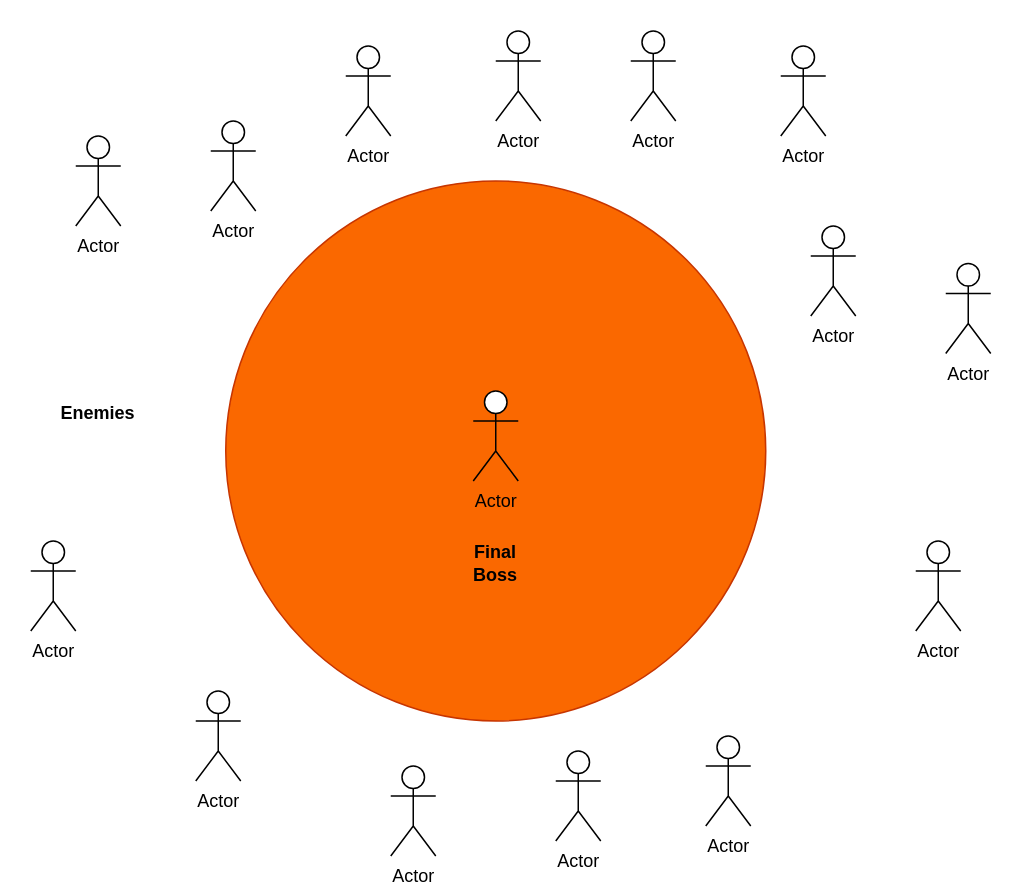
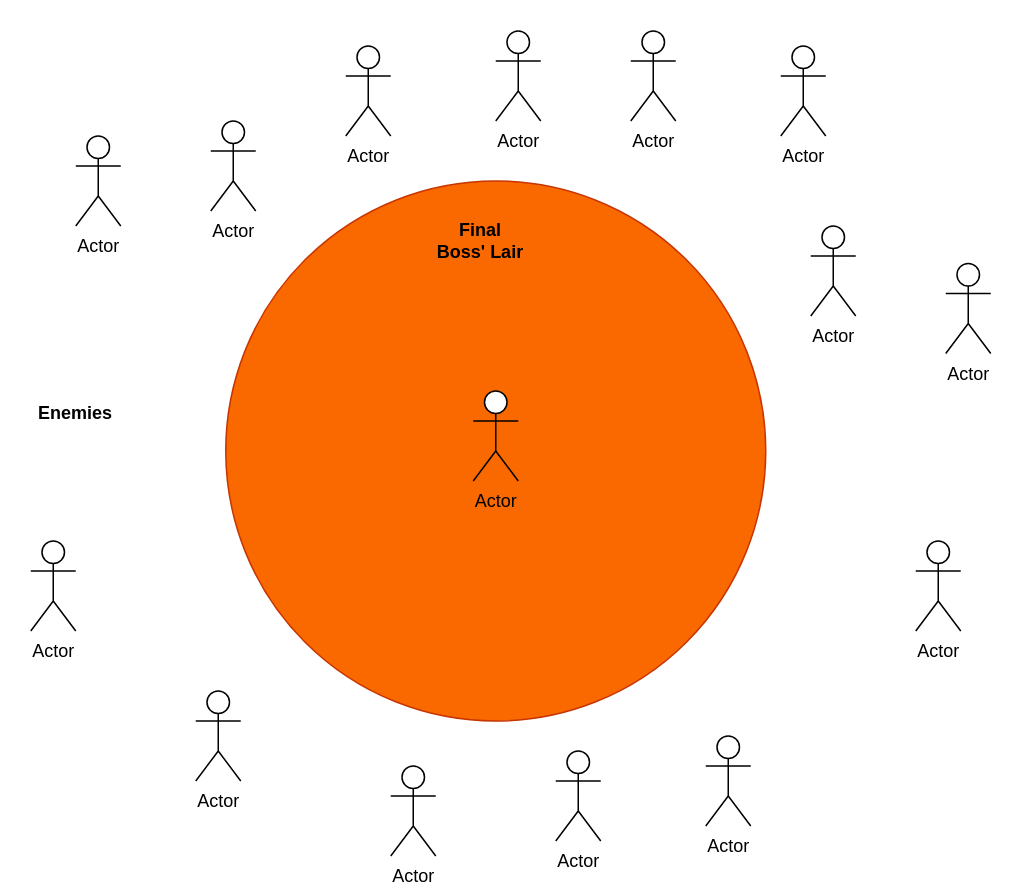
none -> (481, 241)
(98, 413) -> (76, 413)
(496, 563) -> none
